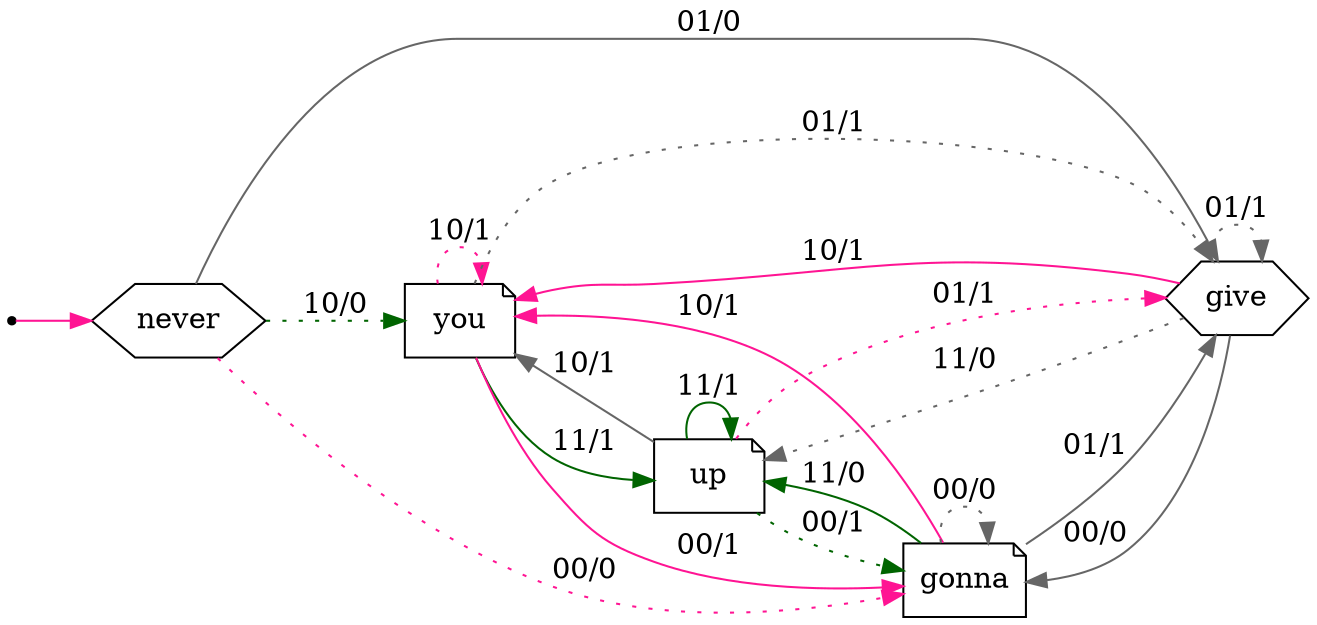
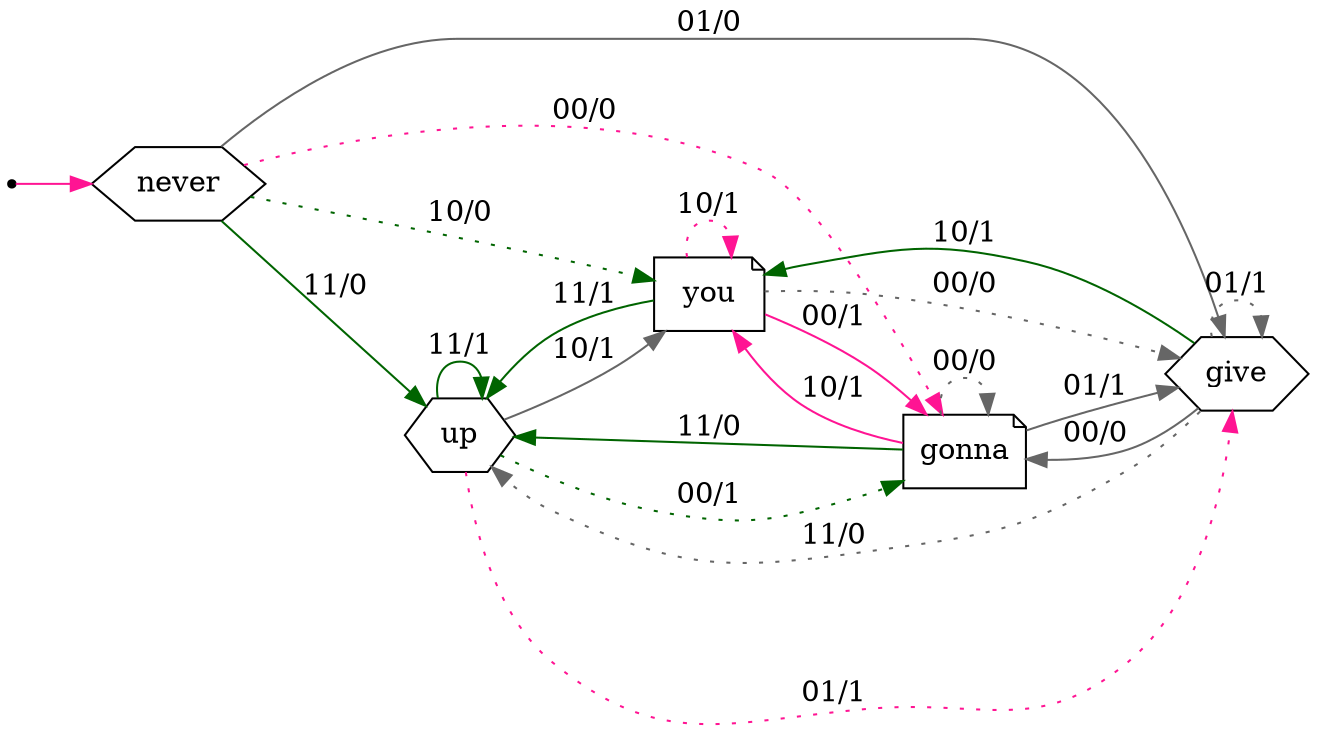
(834, 124) -> (965, 285)
(858, 268) -> (999, 256)
none -> (316, 306)
(709, 476) -> (460, 435)
